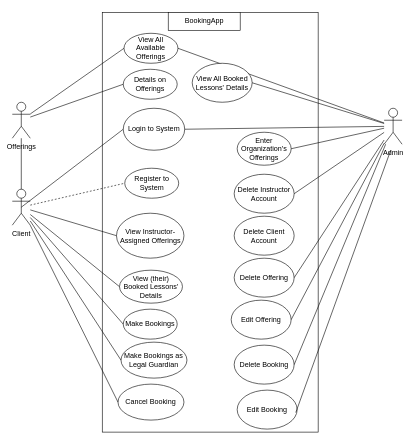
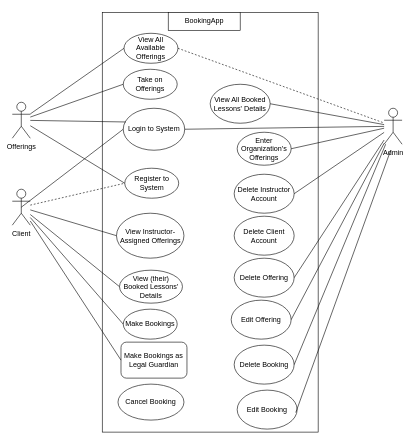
(270, 82) -> (270, 82)
(222, 83) -> (240, 104)
(150, 84) -> (150, 84)
none -> (78, 155)
(21, 163) -> (78, 121)
(74, 314) -> none
(154, 360) -> (154, 360)
